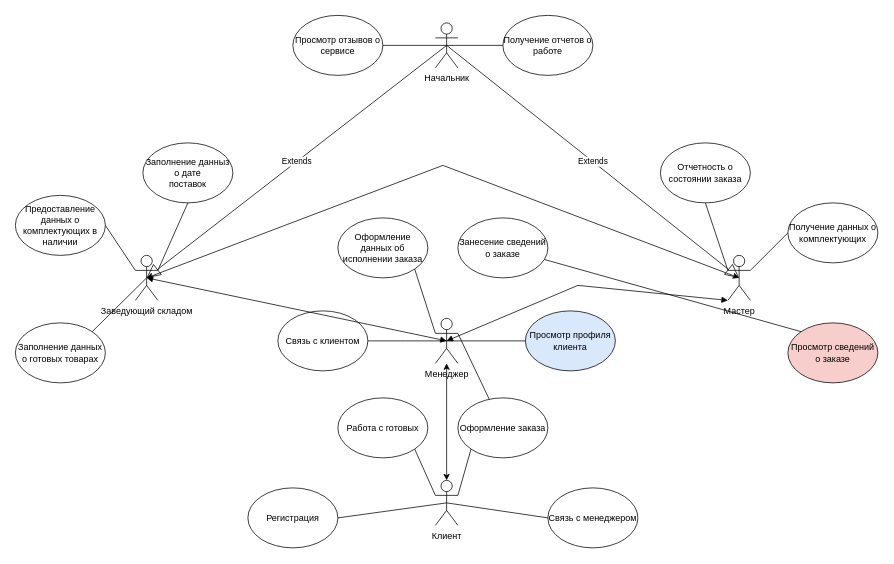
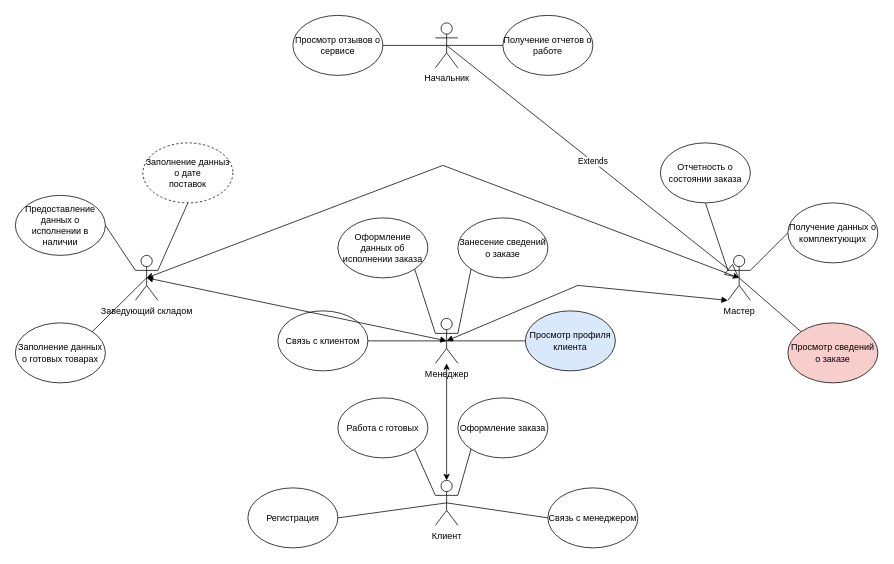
(302, 157) -> none
(188, 173) -> (188, 173)
(60, 225) -> (60, 225)
(737, 314) -> (771, 305)
(473, 366) -> (464, 302)
